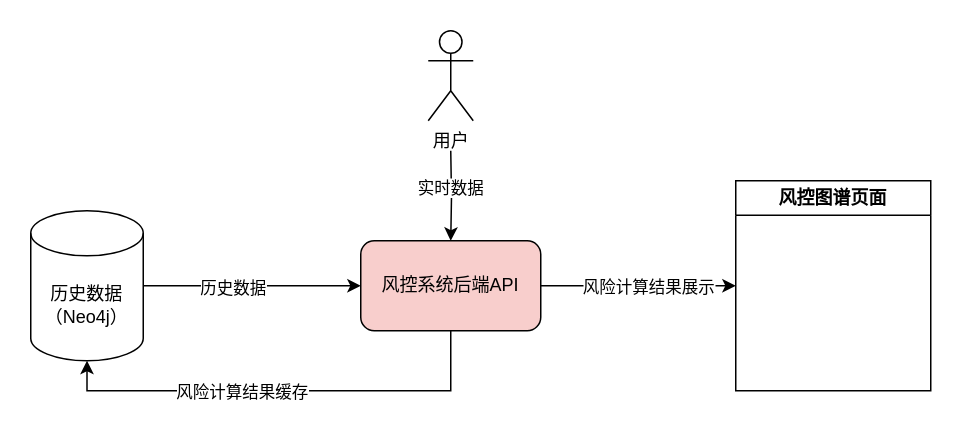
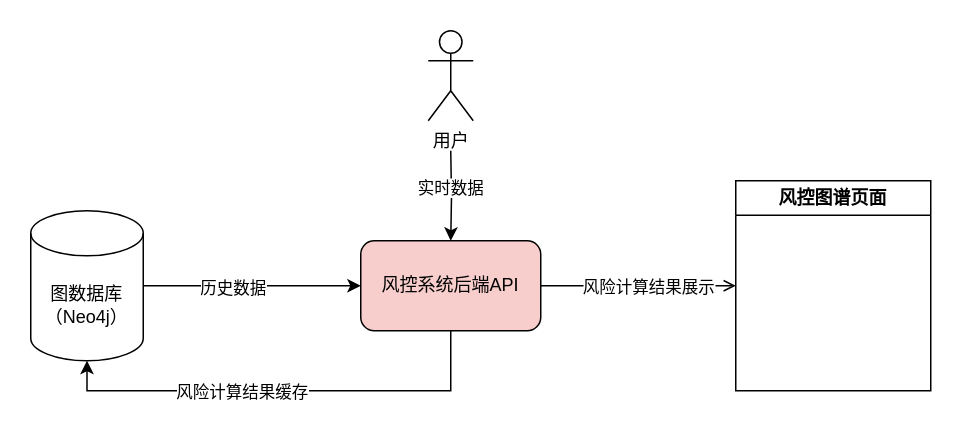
(724, 286) -> (726, 286)
(87, 305) -> (87, 305)
